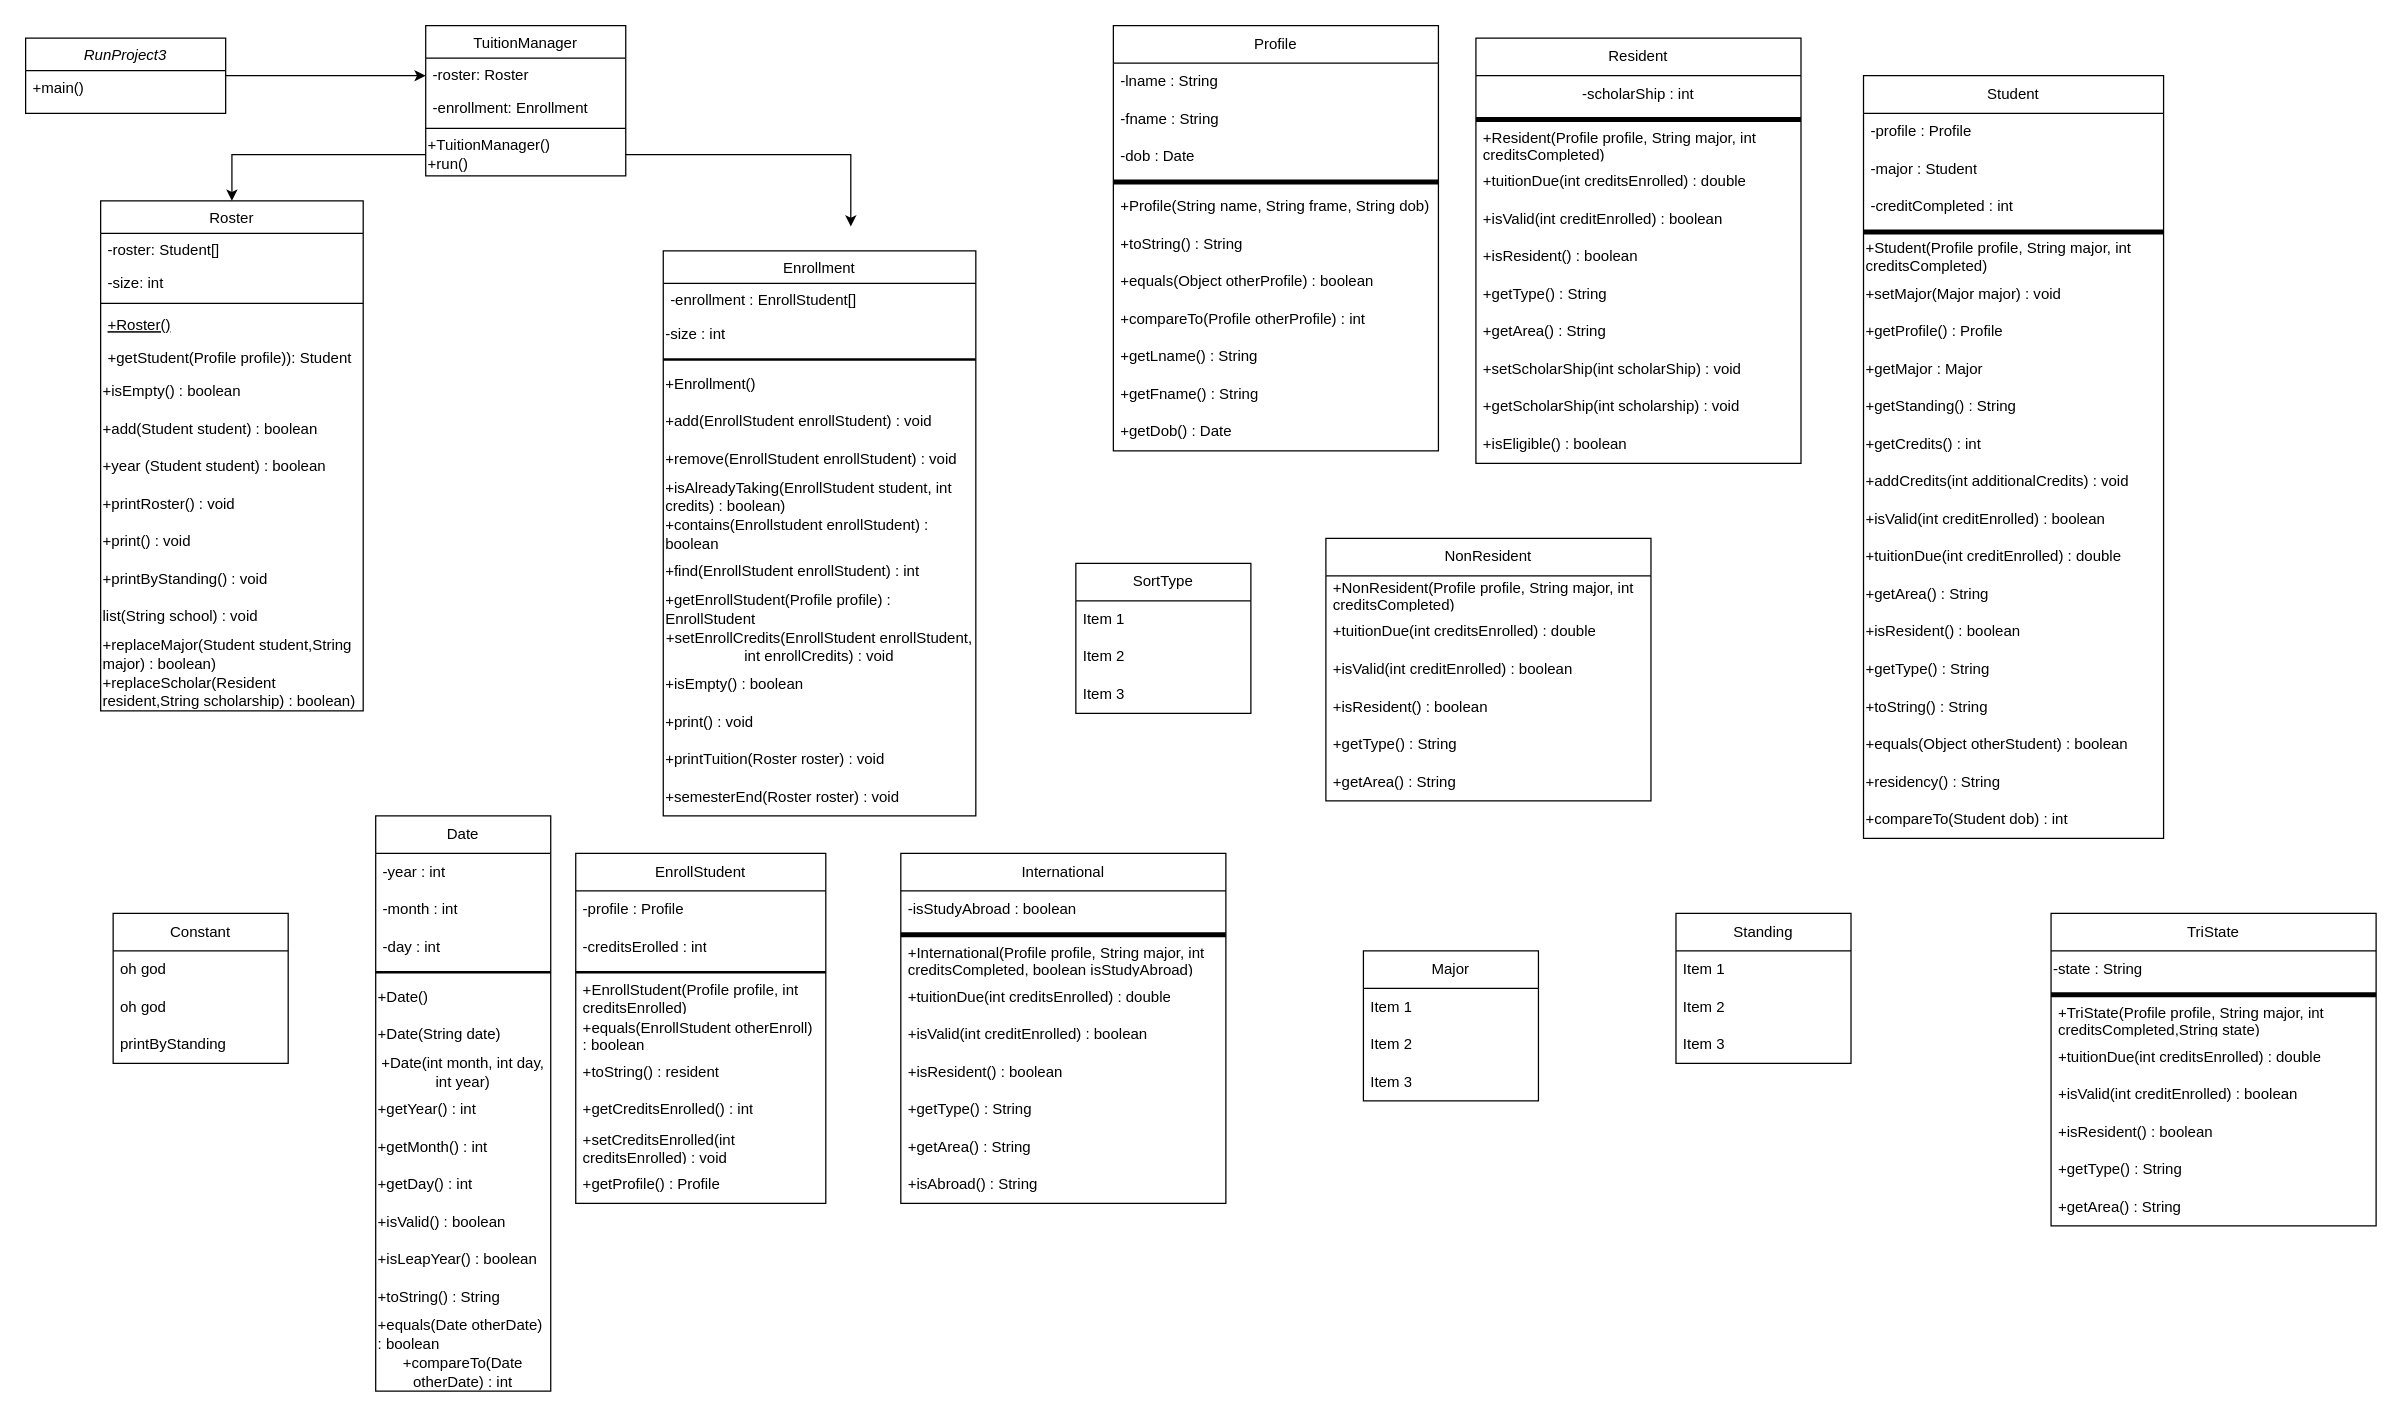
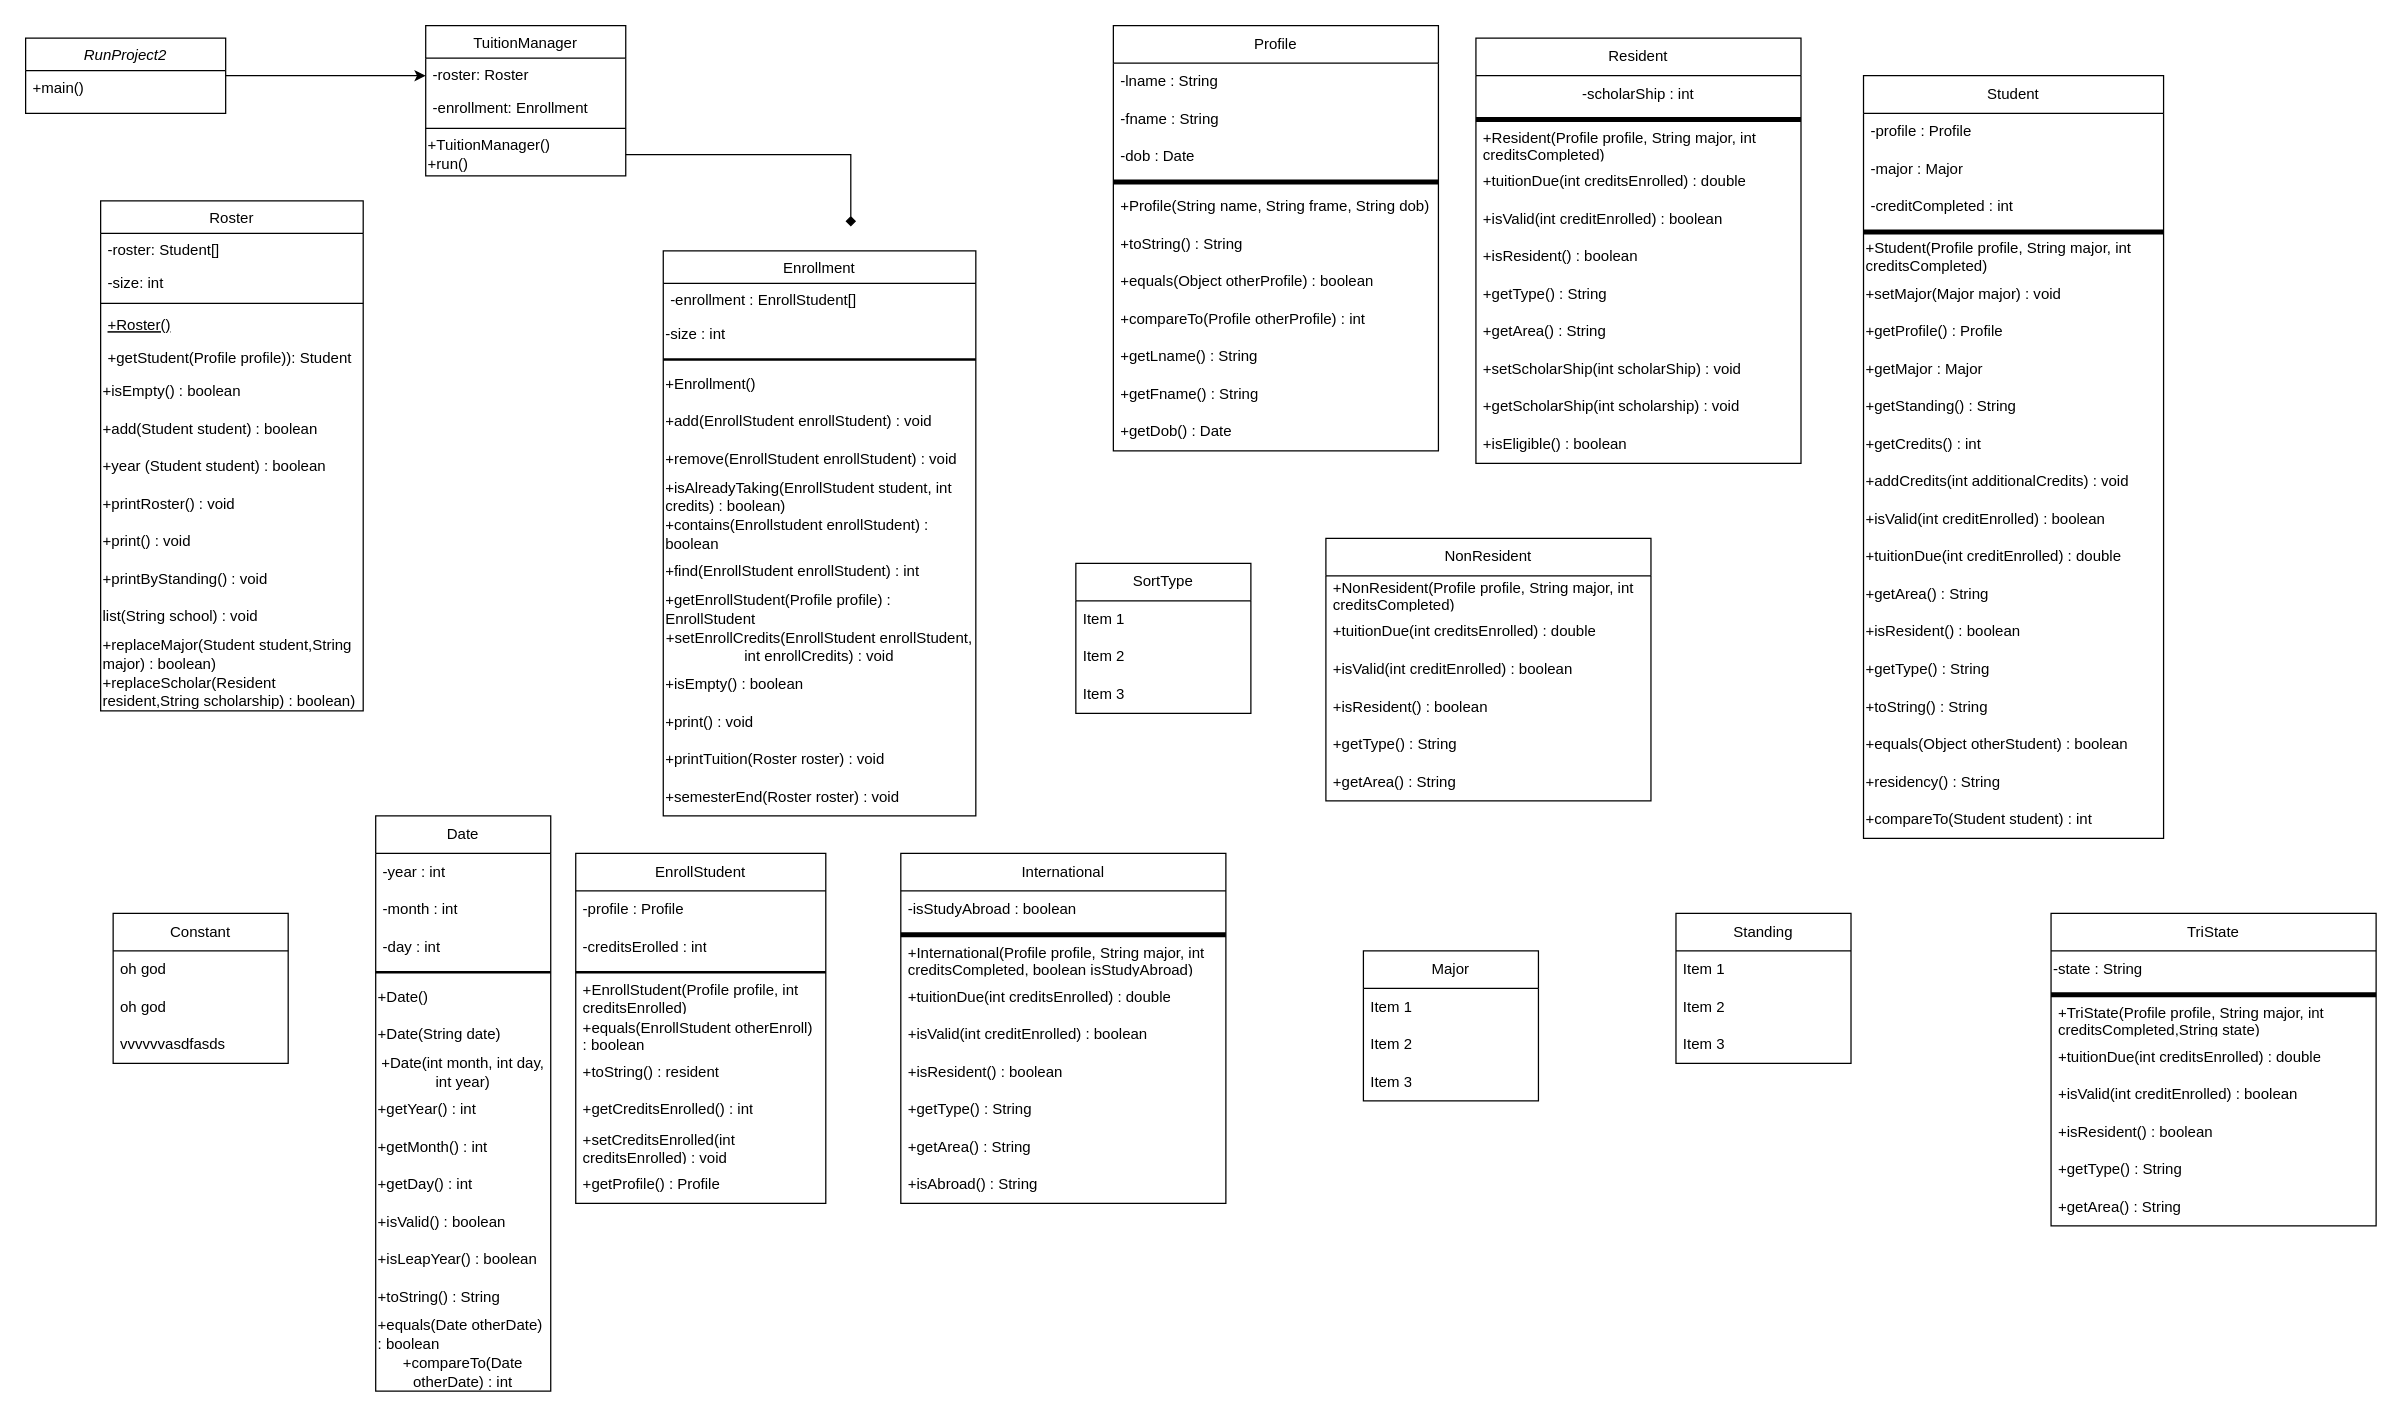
(125, 55) -> (125, 55)
(308, 154) -> none
(1932, 169) -> (1924, 169)
(851, 216) -> (851, 216)
(1978, 819) -> (1994, 819)
(180, 1044) -> (179, 1044)
